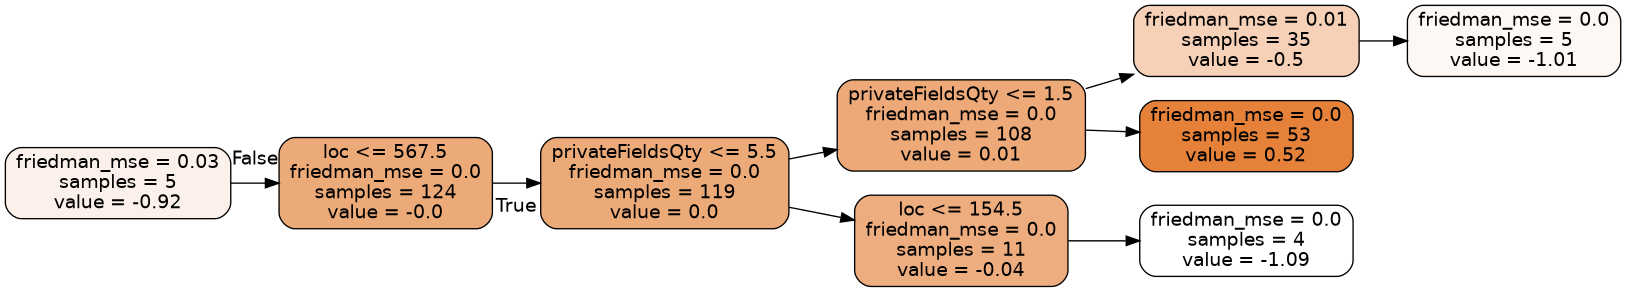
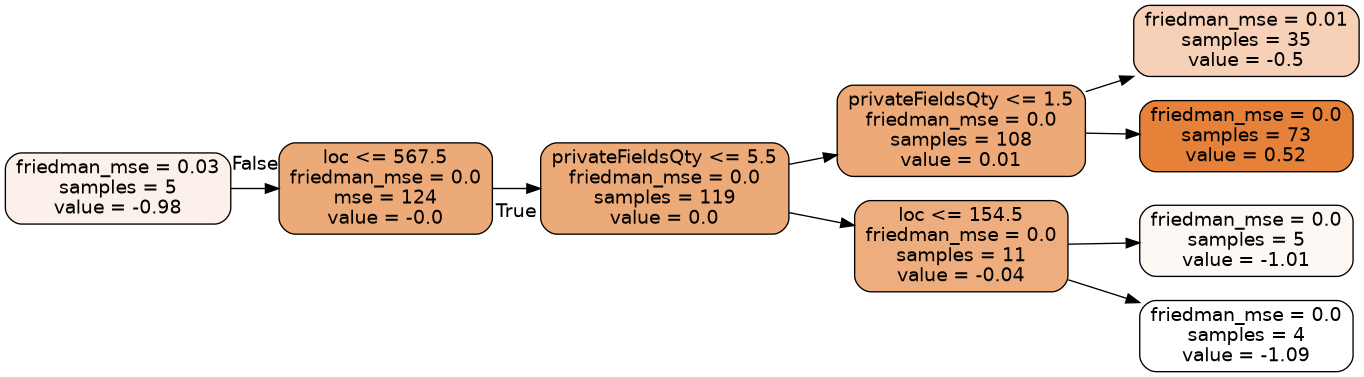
(1376, 41) -> (1097, 244)
(1246, 136) -> (1246, 136)
(118, 183) -> (118, 189)
(386, 183) -> (386, 189)
